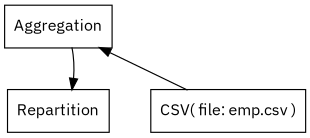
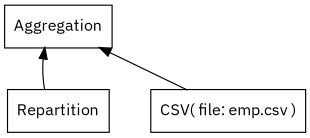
(74, 63) -> (43, 75)
